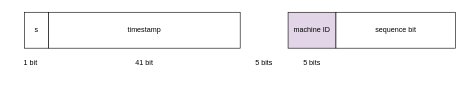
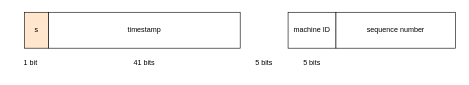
(36, 30) -> (36, 30)
(312, 30) -> (312, 30)
(396, 30) -> (396, 30)
(144, 63) -> (144, 63)
